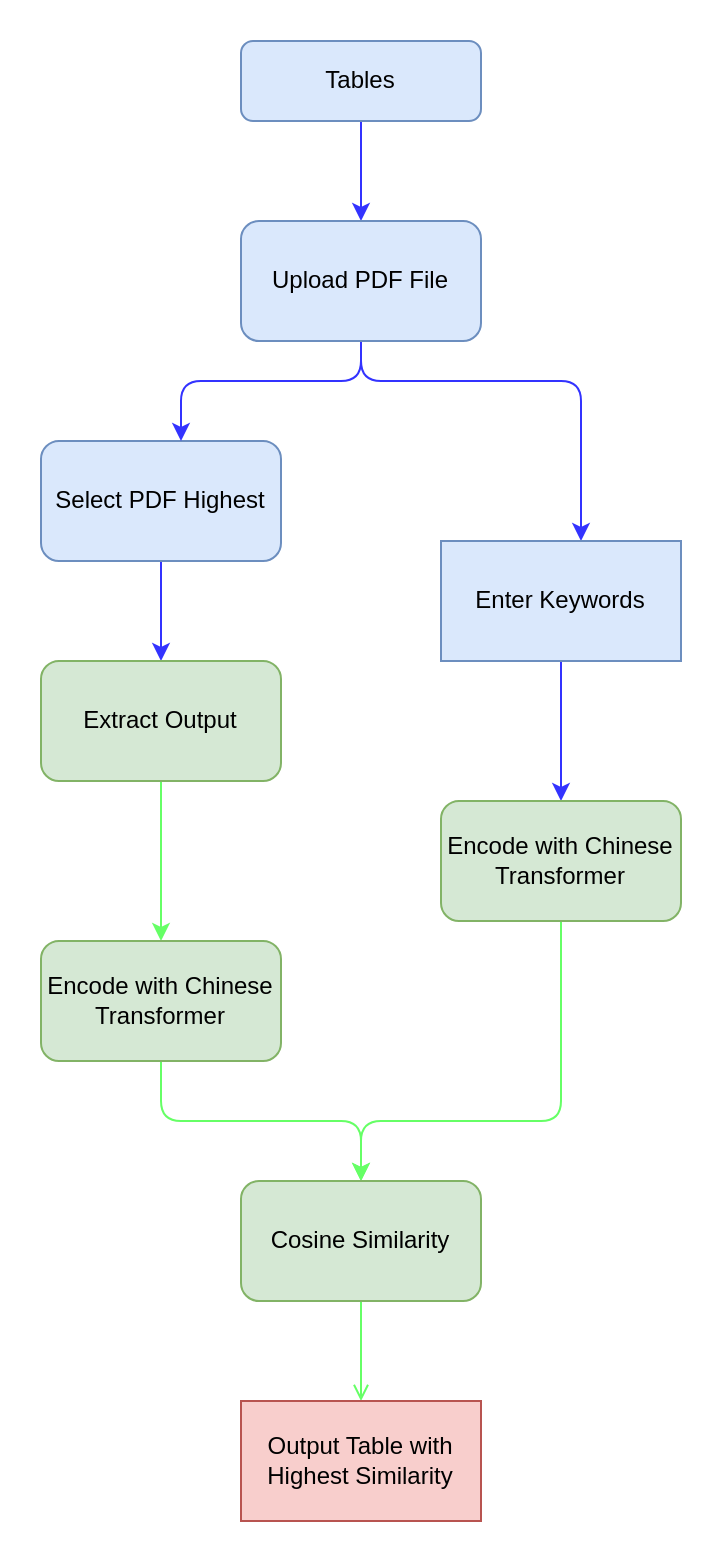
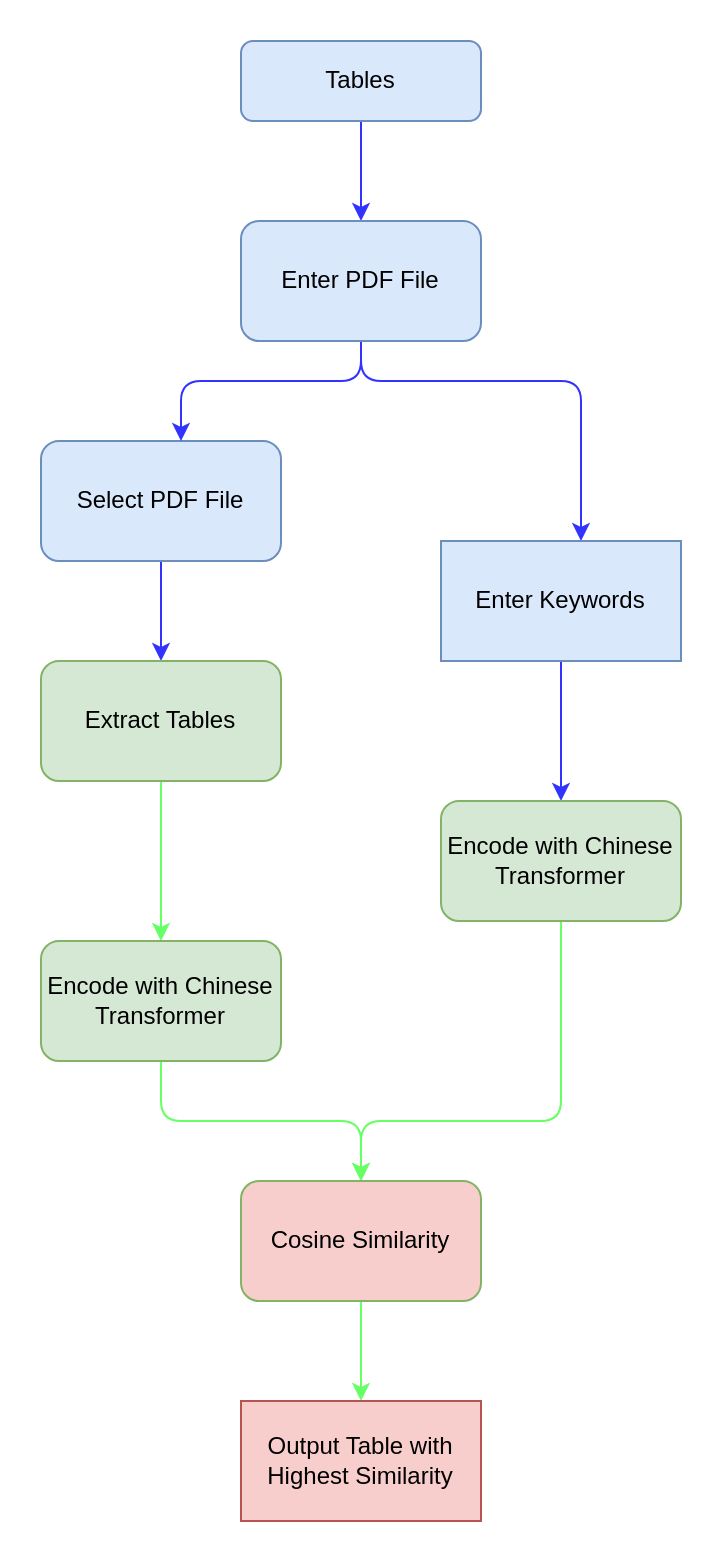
(361, 281) -> (361, 281)
(161, 501) -> (161, 501)
(161, 721) -> (161, 721)
(361, 1241) -> (361, 1241)
(361, 1388) -> (361, 1386)
